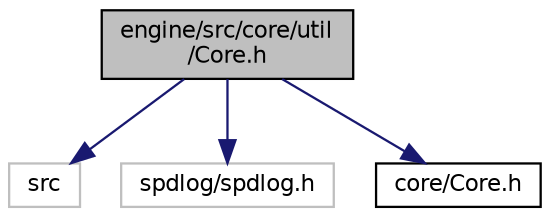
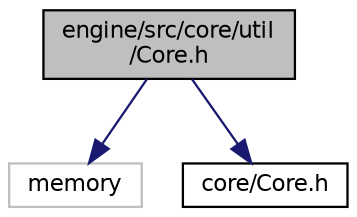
(45, 185) -> (75, 185)
(227, 185) -> none
